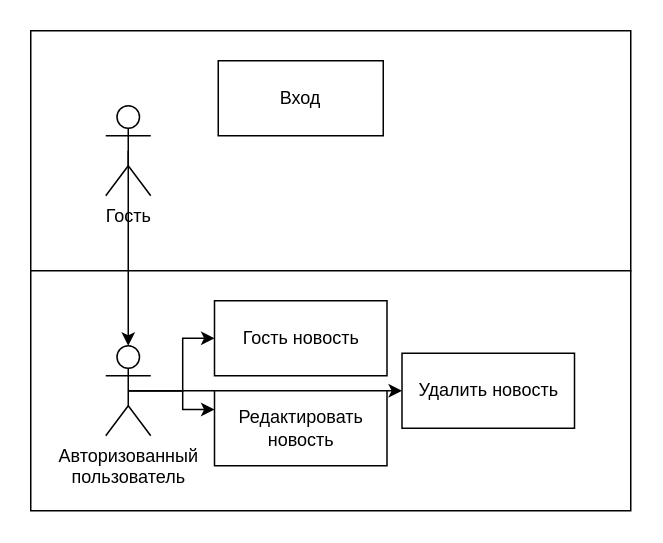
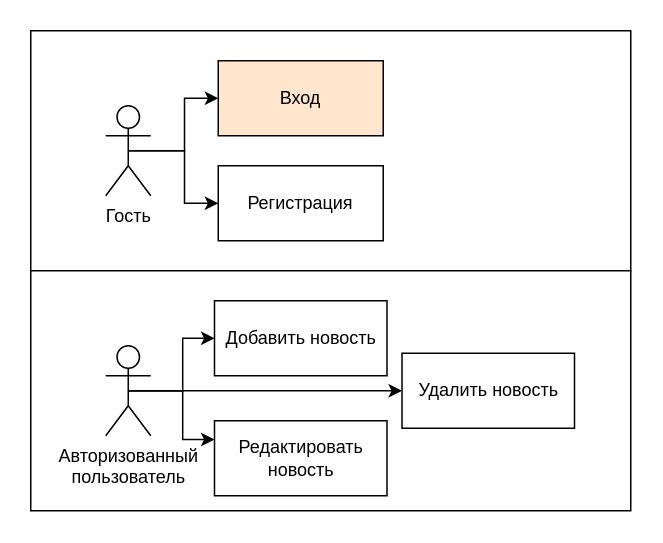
(301, 98) -> (301, 98)
none -> (185, 190)
none -> (301, 203)
(128, 253) -> (185, 111)
(302, 338) -> (302, 338)
(301, 428) -> (301, 458)
